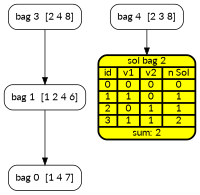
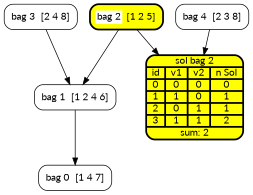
none -> (127, 17)
